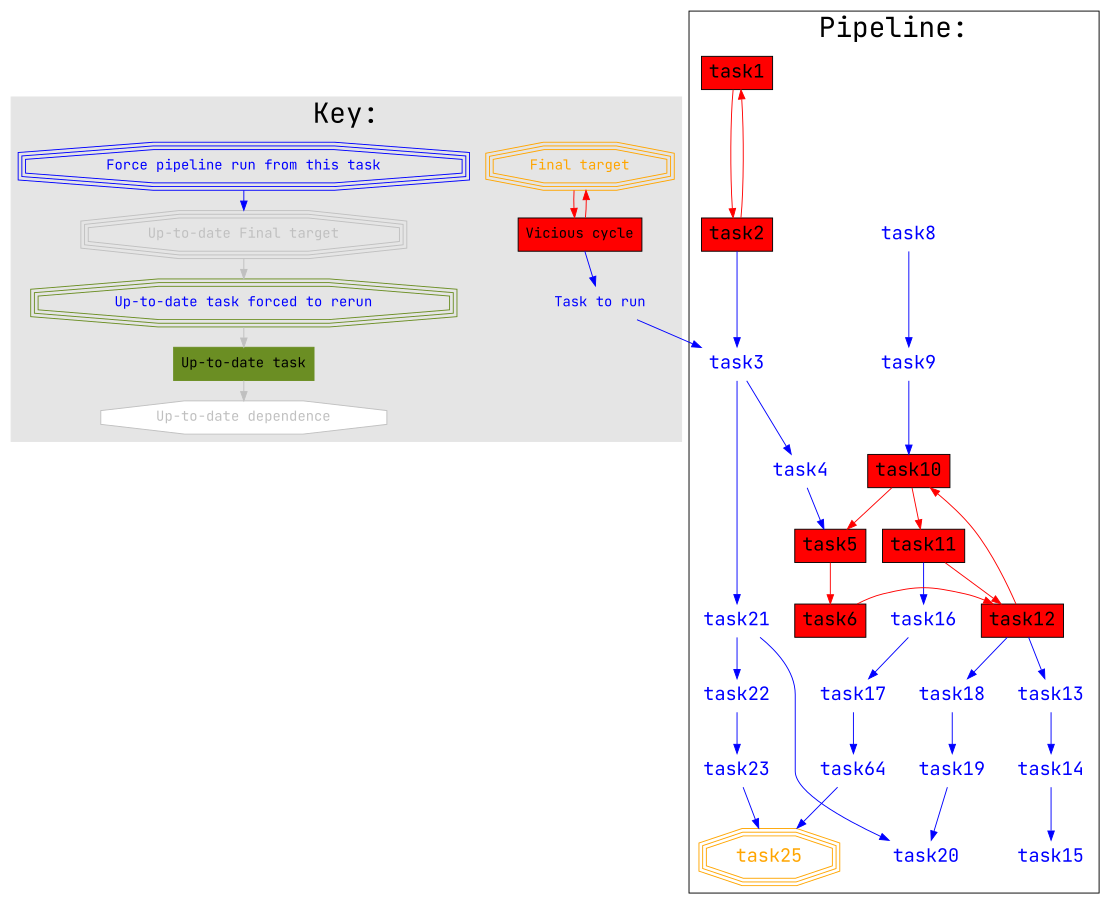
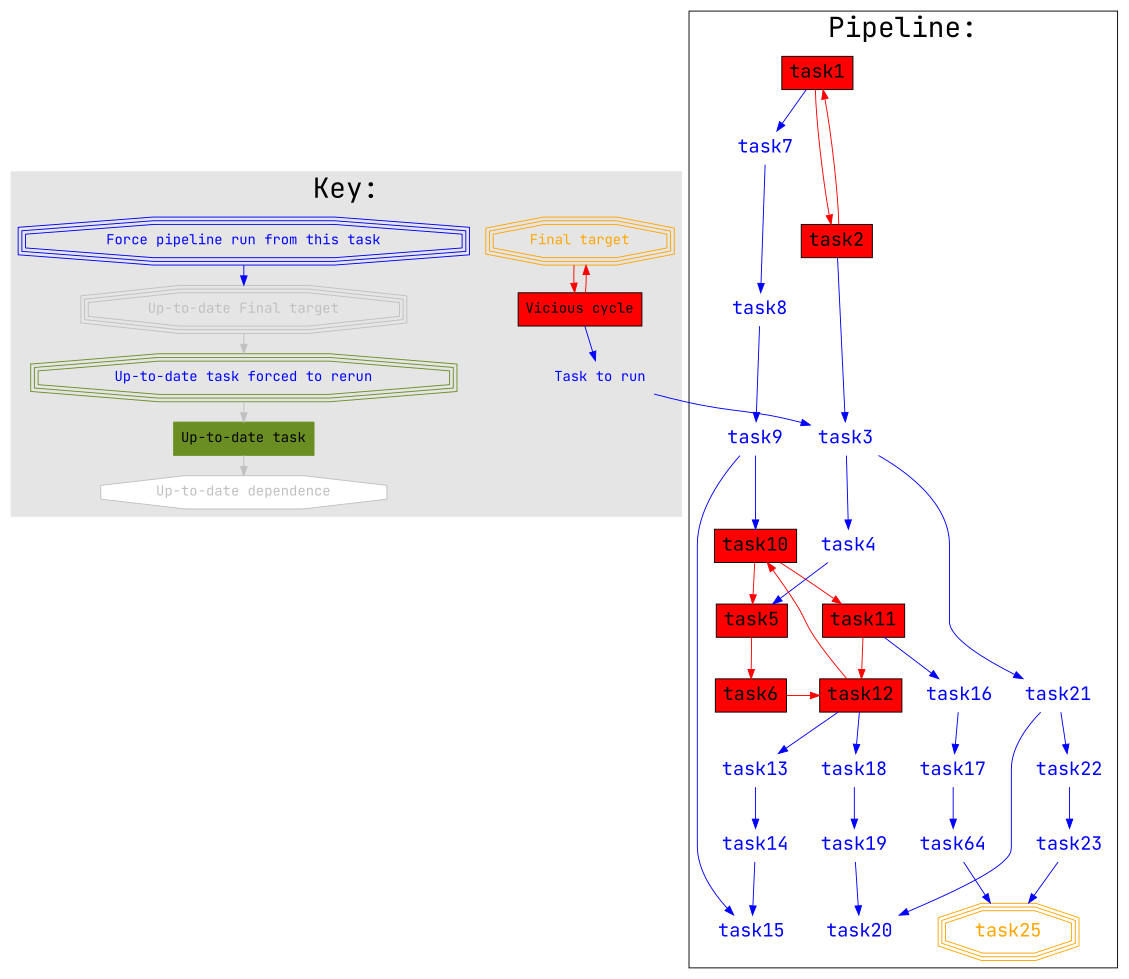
none -> (766, 148)
none -> (697, 680)
